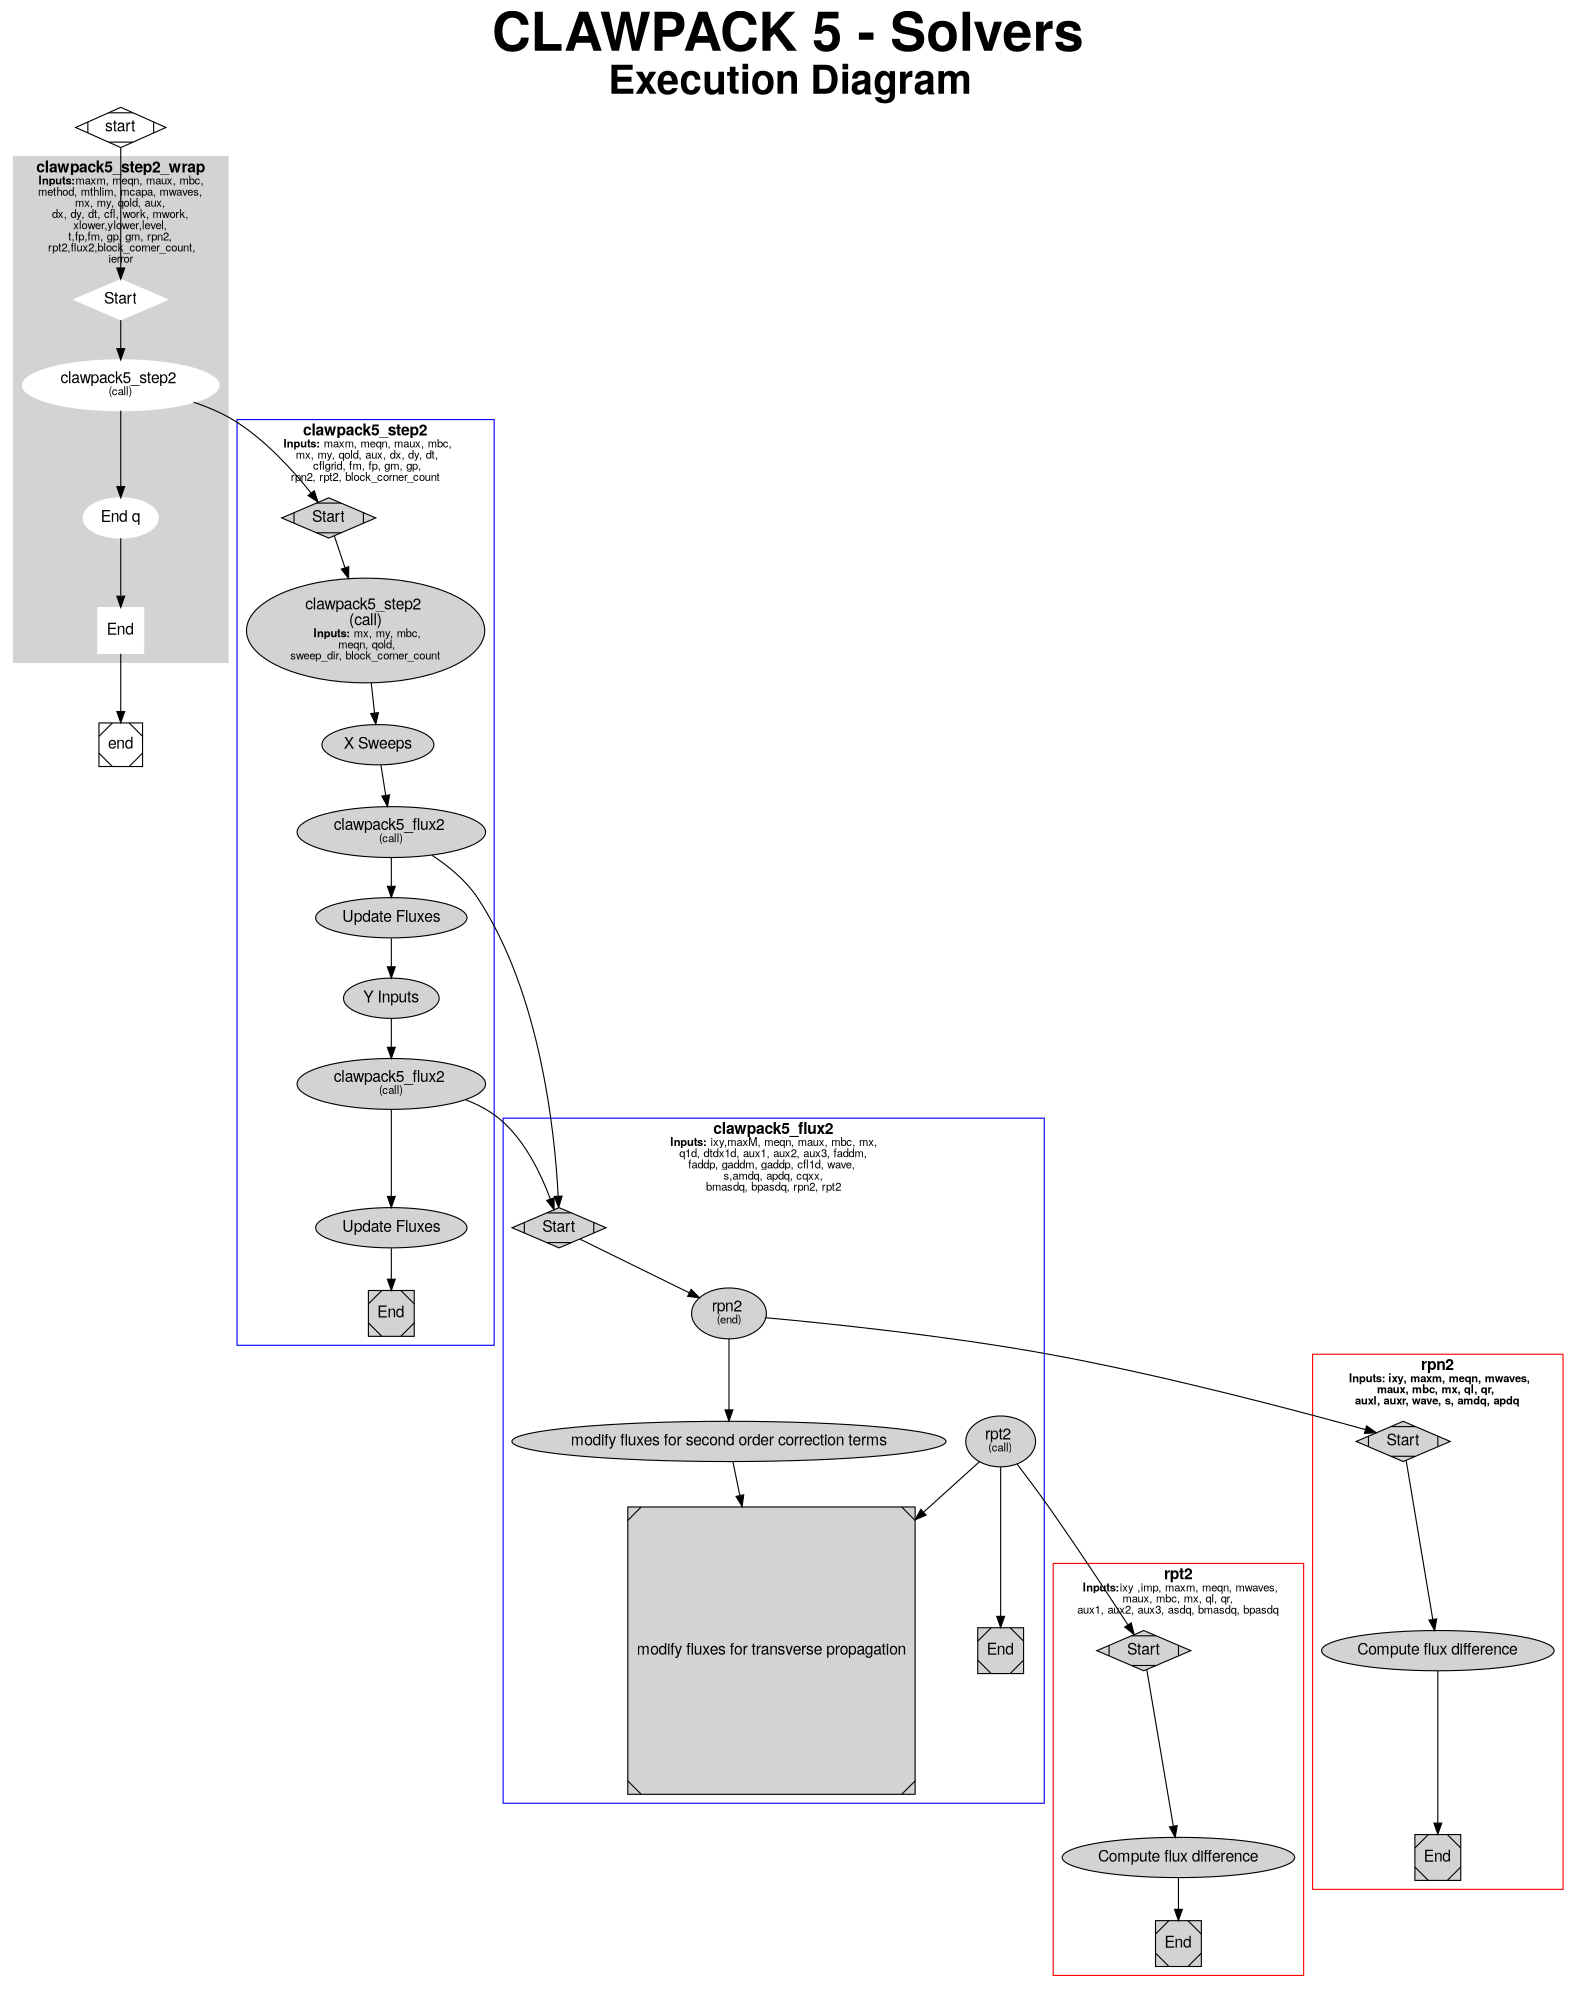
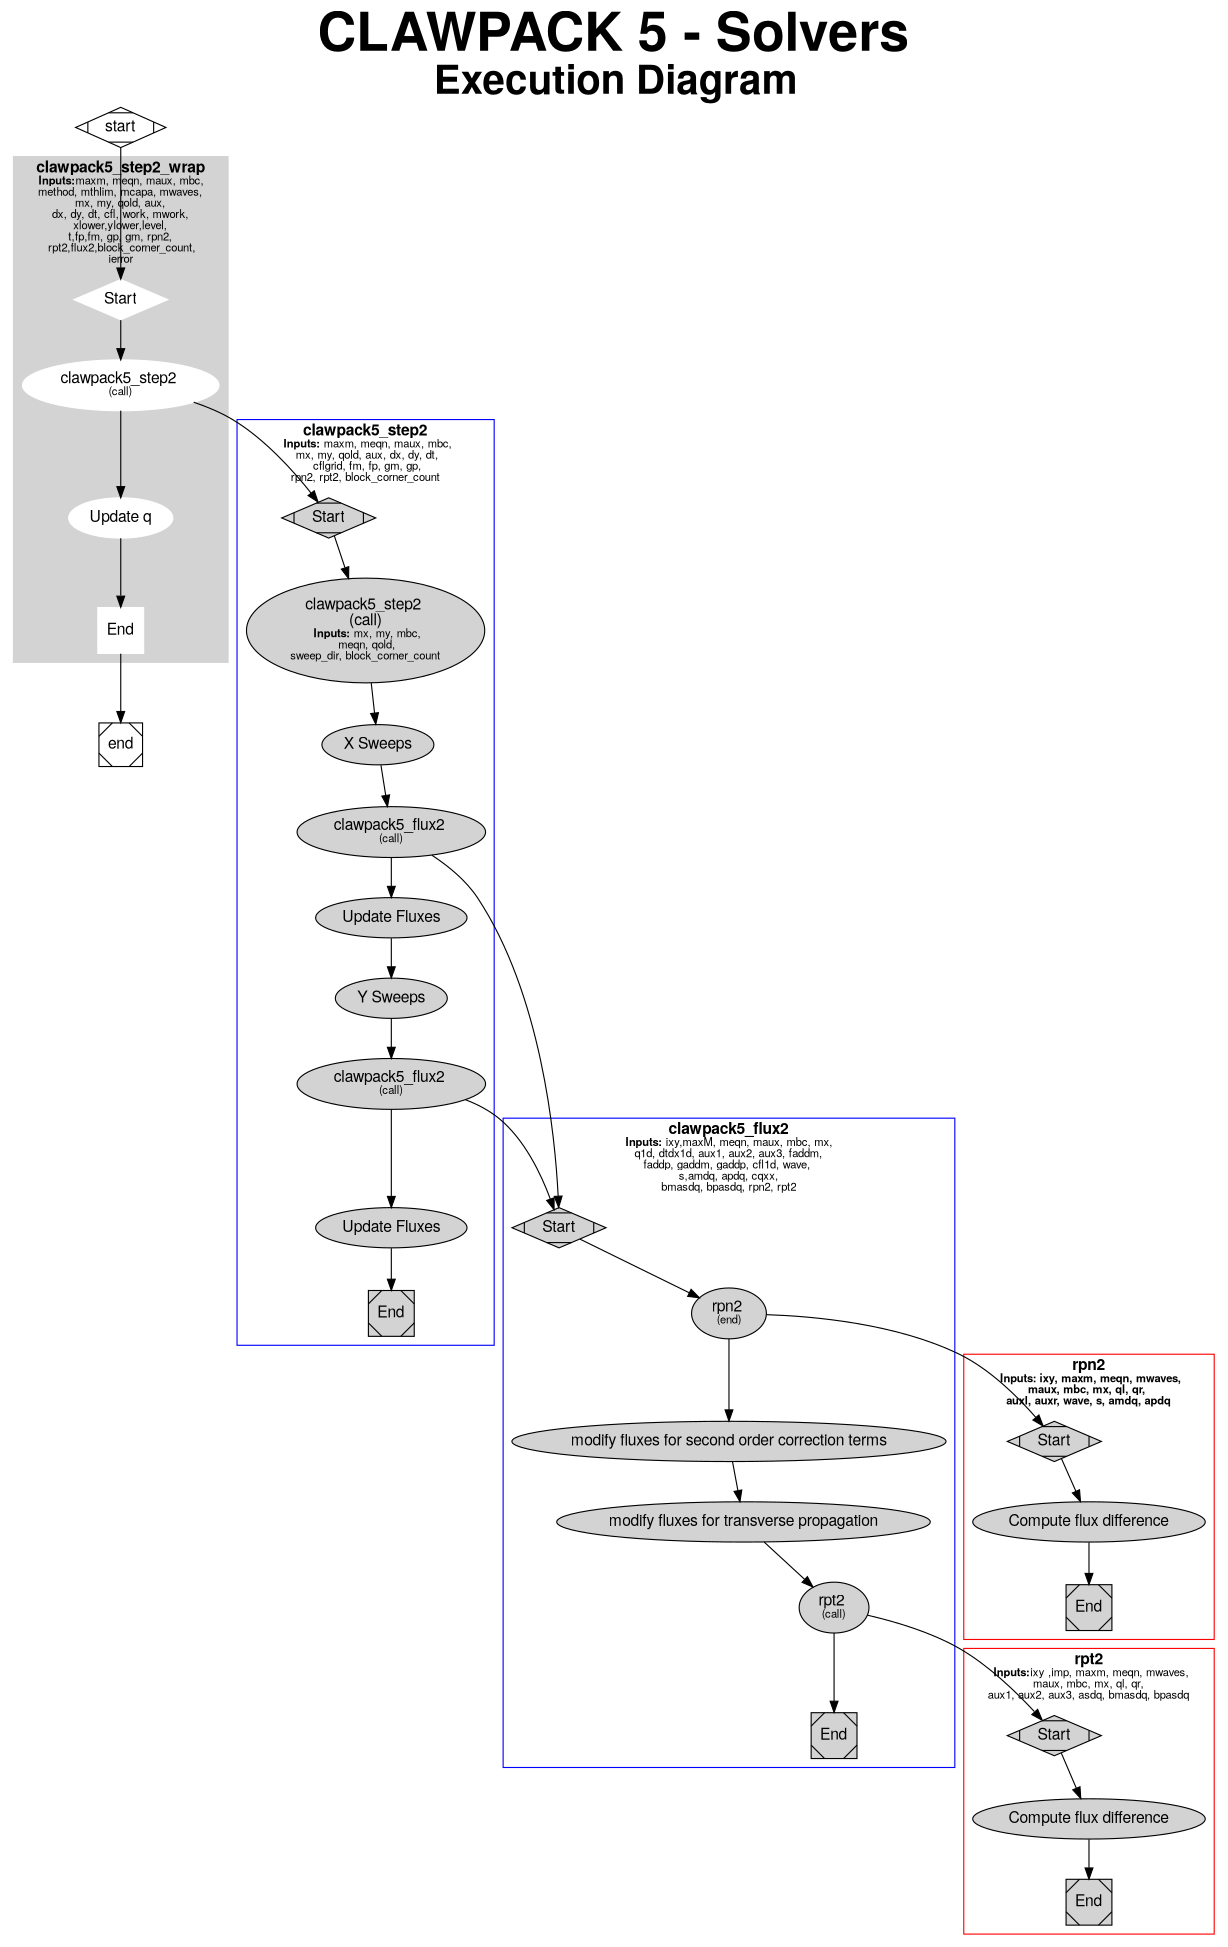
(121, 518) -> (121, 518)
(391, 998) -> (391, 998)
(952, 1487) -> (784, 1561)
(771, 1651) -> (744, 1522)
